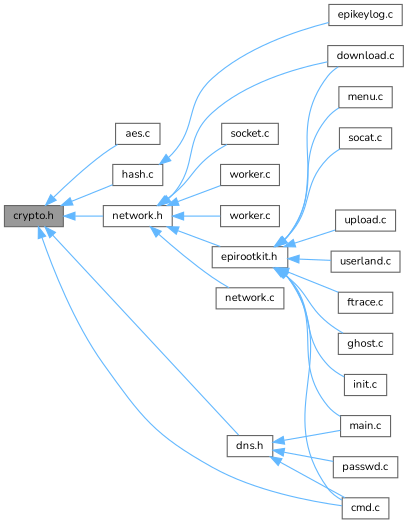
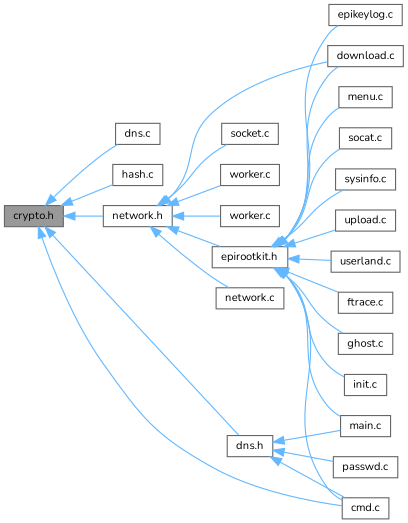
(227, 66) -> (306, 102)
(138, 134) -> (138, 134)
none -> (366, 179)
